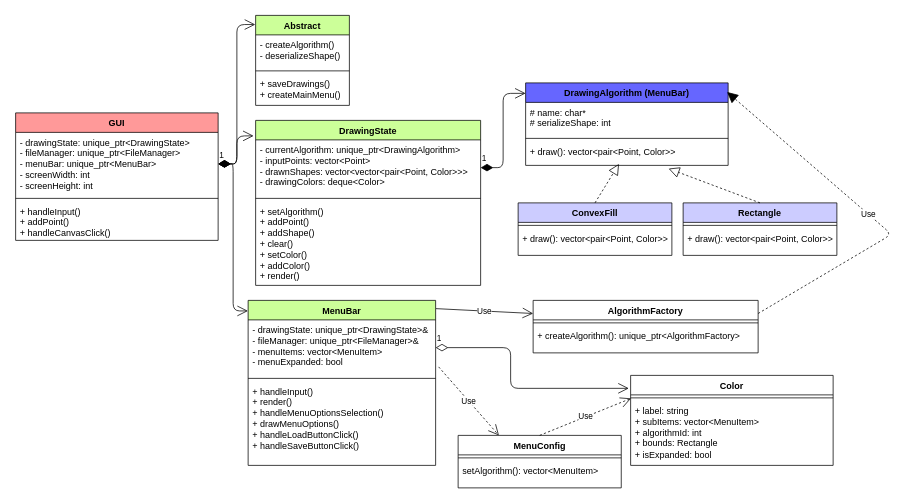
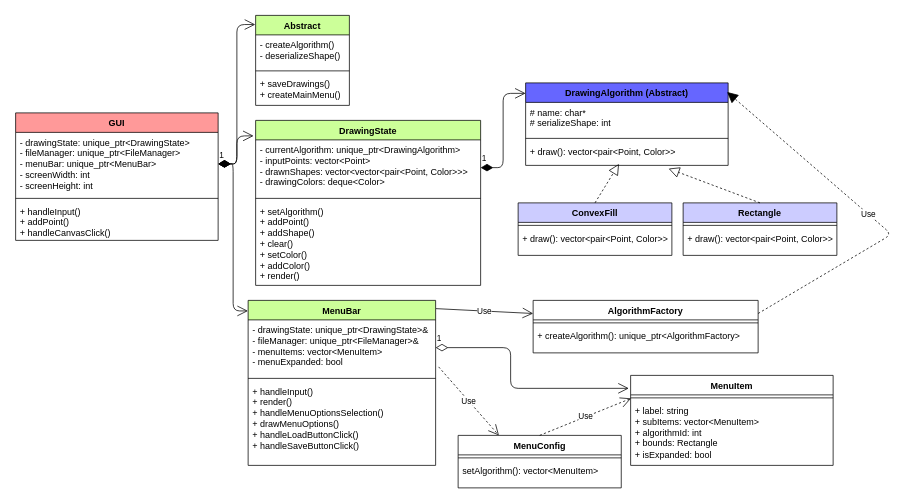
(627, 94) -> (627, 94)
(732, 386) -> (732, 386)
